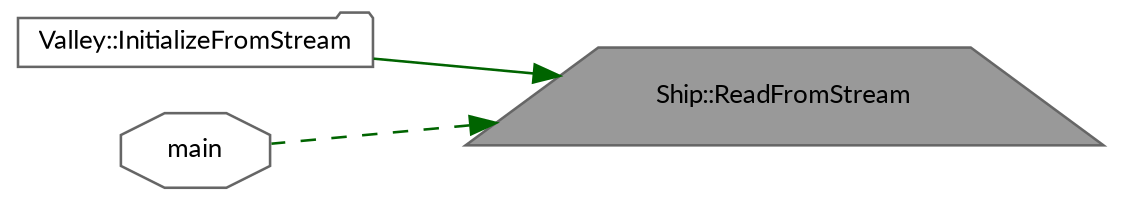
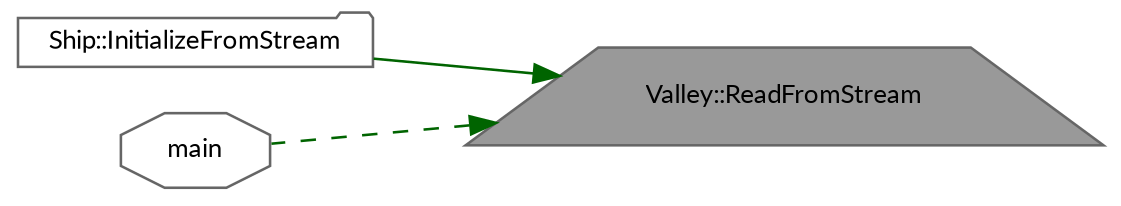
(195, 42) -> (195, 42)
(785, 96) -> (785, 96)
